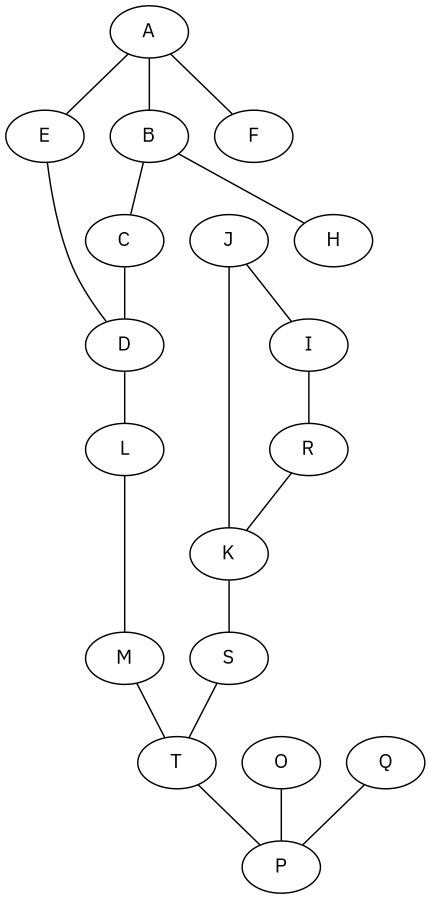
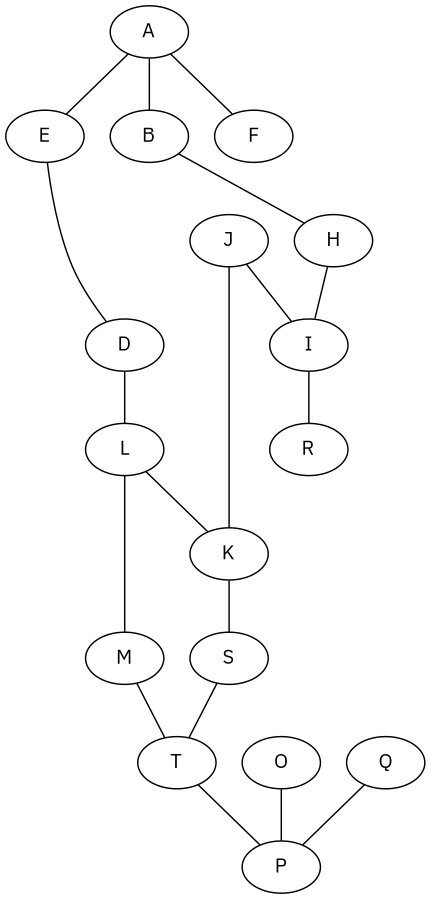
(125, 241) -> none
none -> (321, 293)
(269, 502) -> (177, 502)
